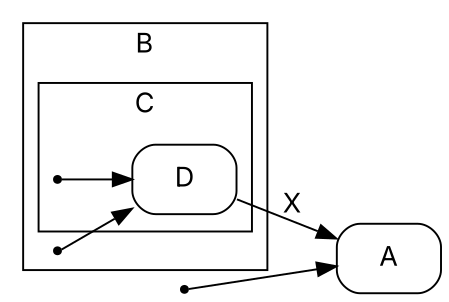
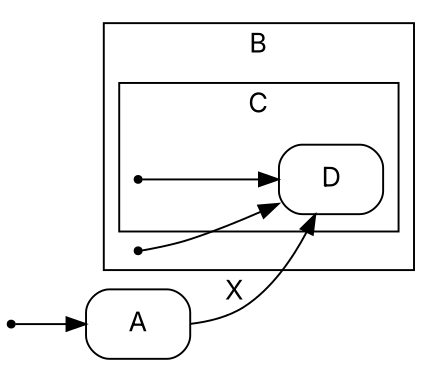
(279, 216) -> (260, 294)
